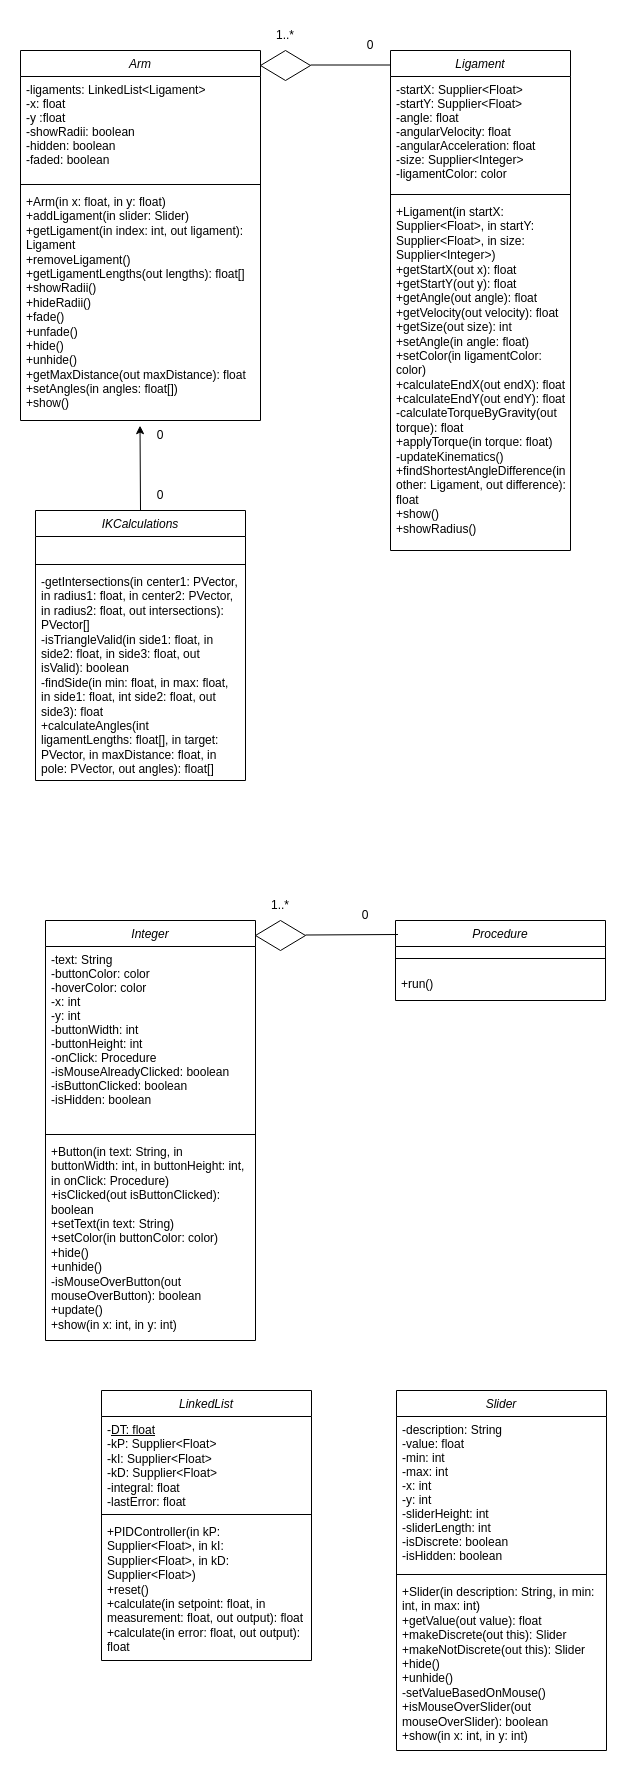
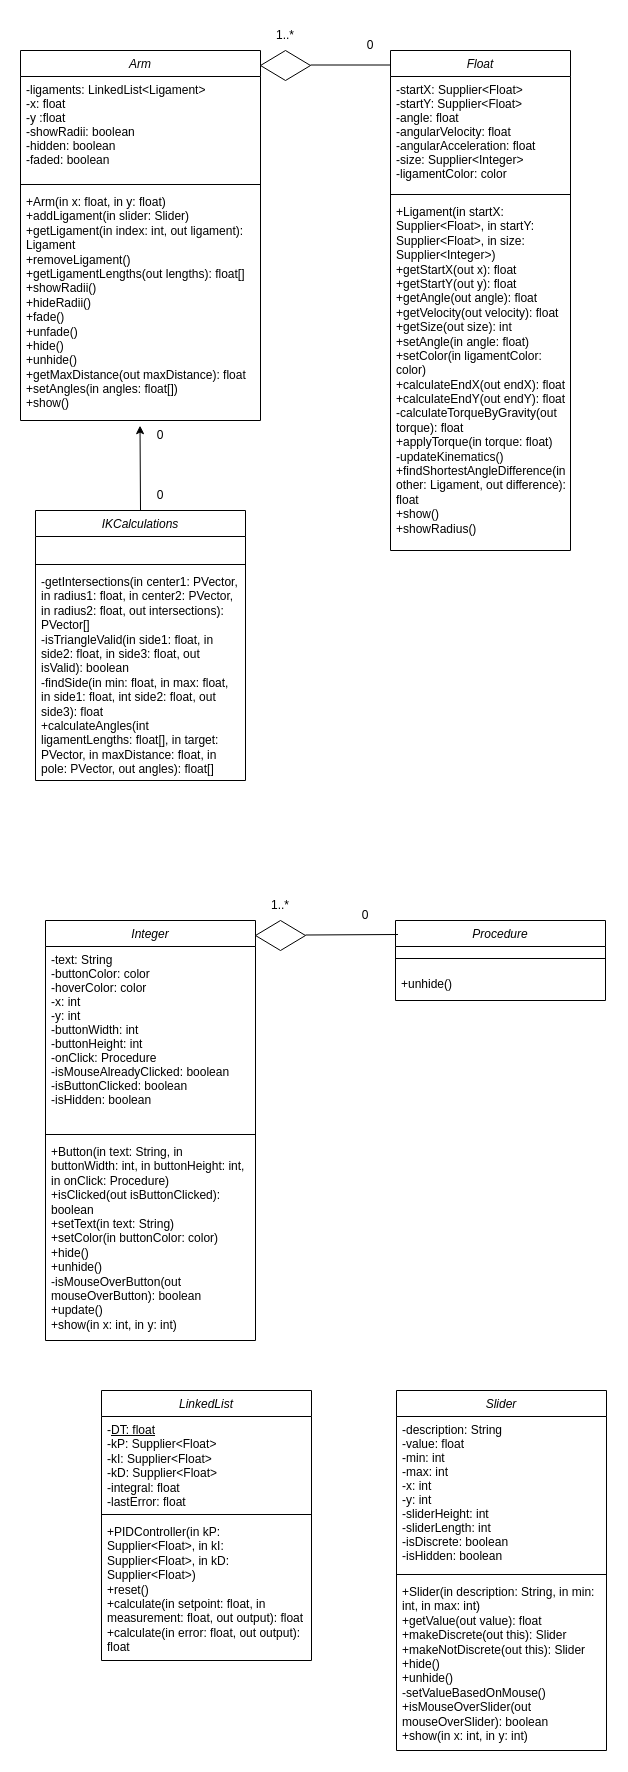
(480, 64) -> (480, 64)
(422, 985) -> (430, 985)
